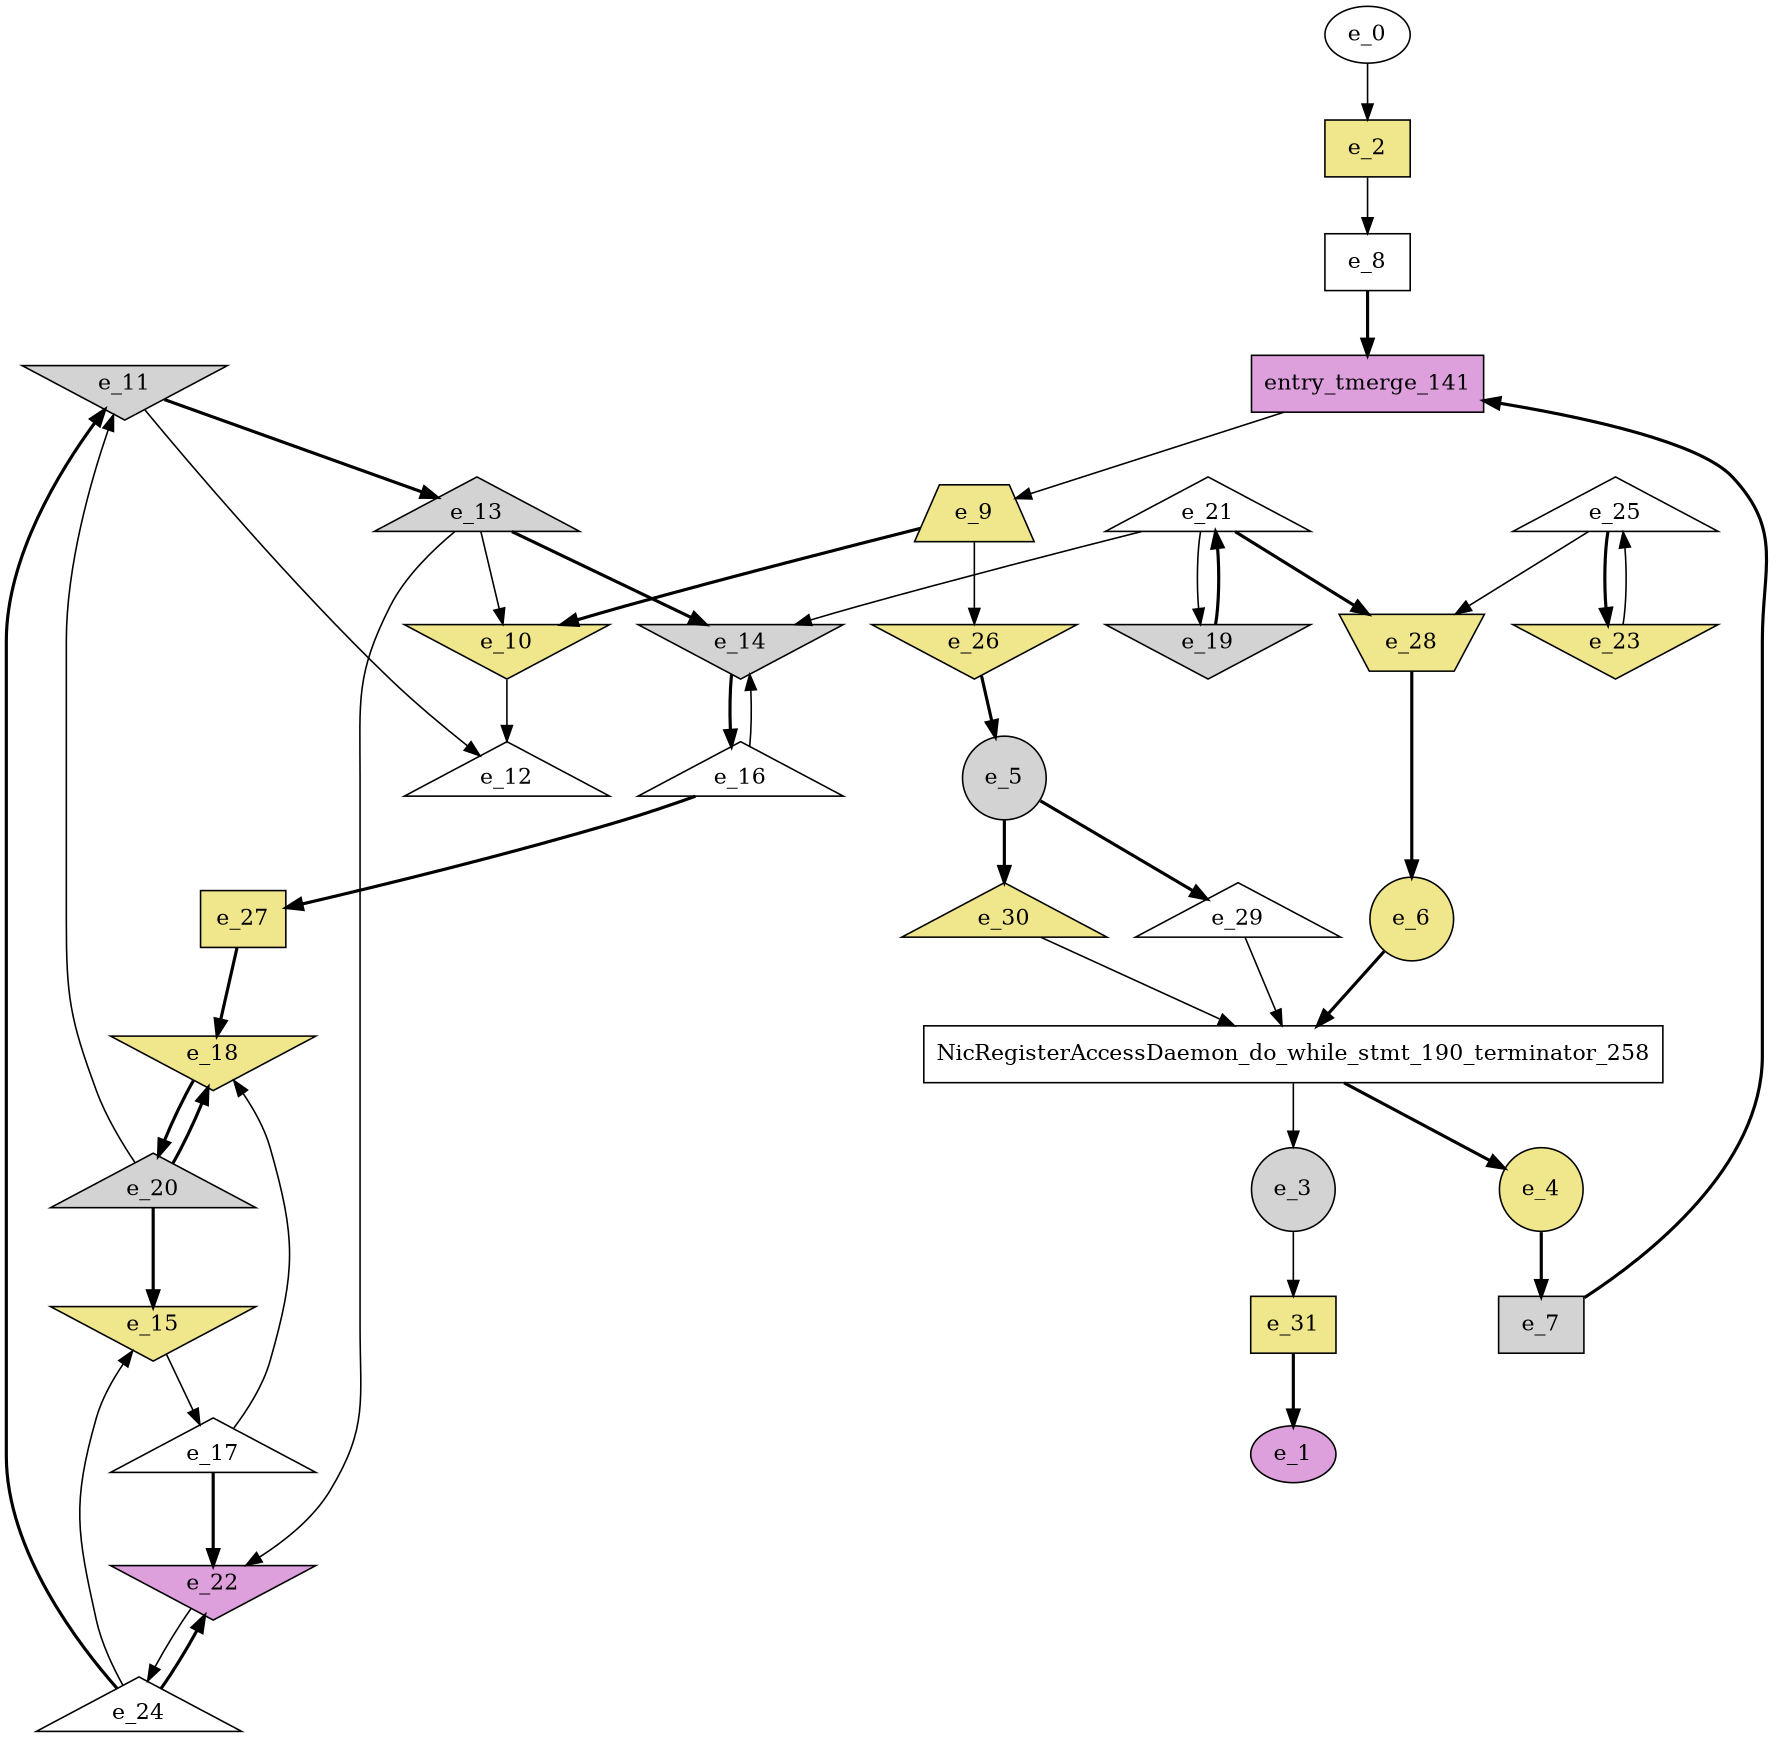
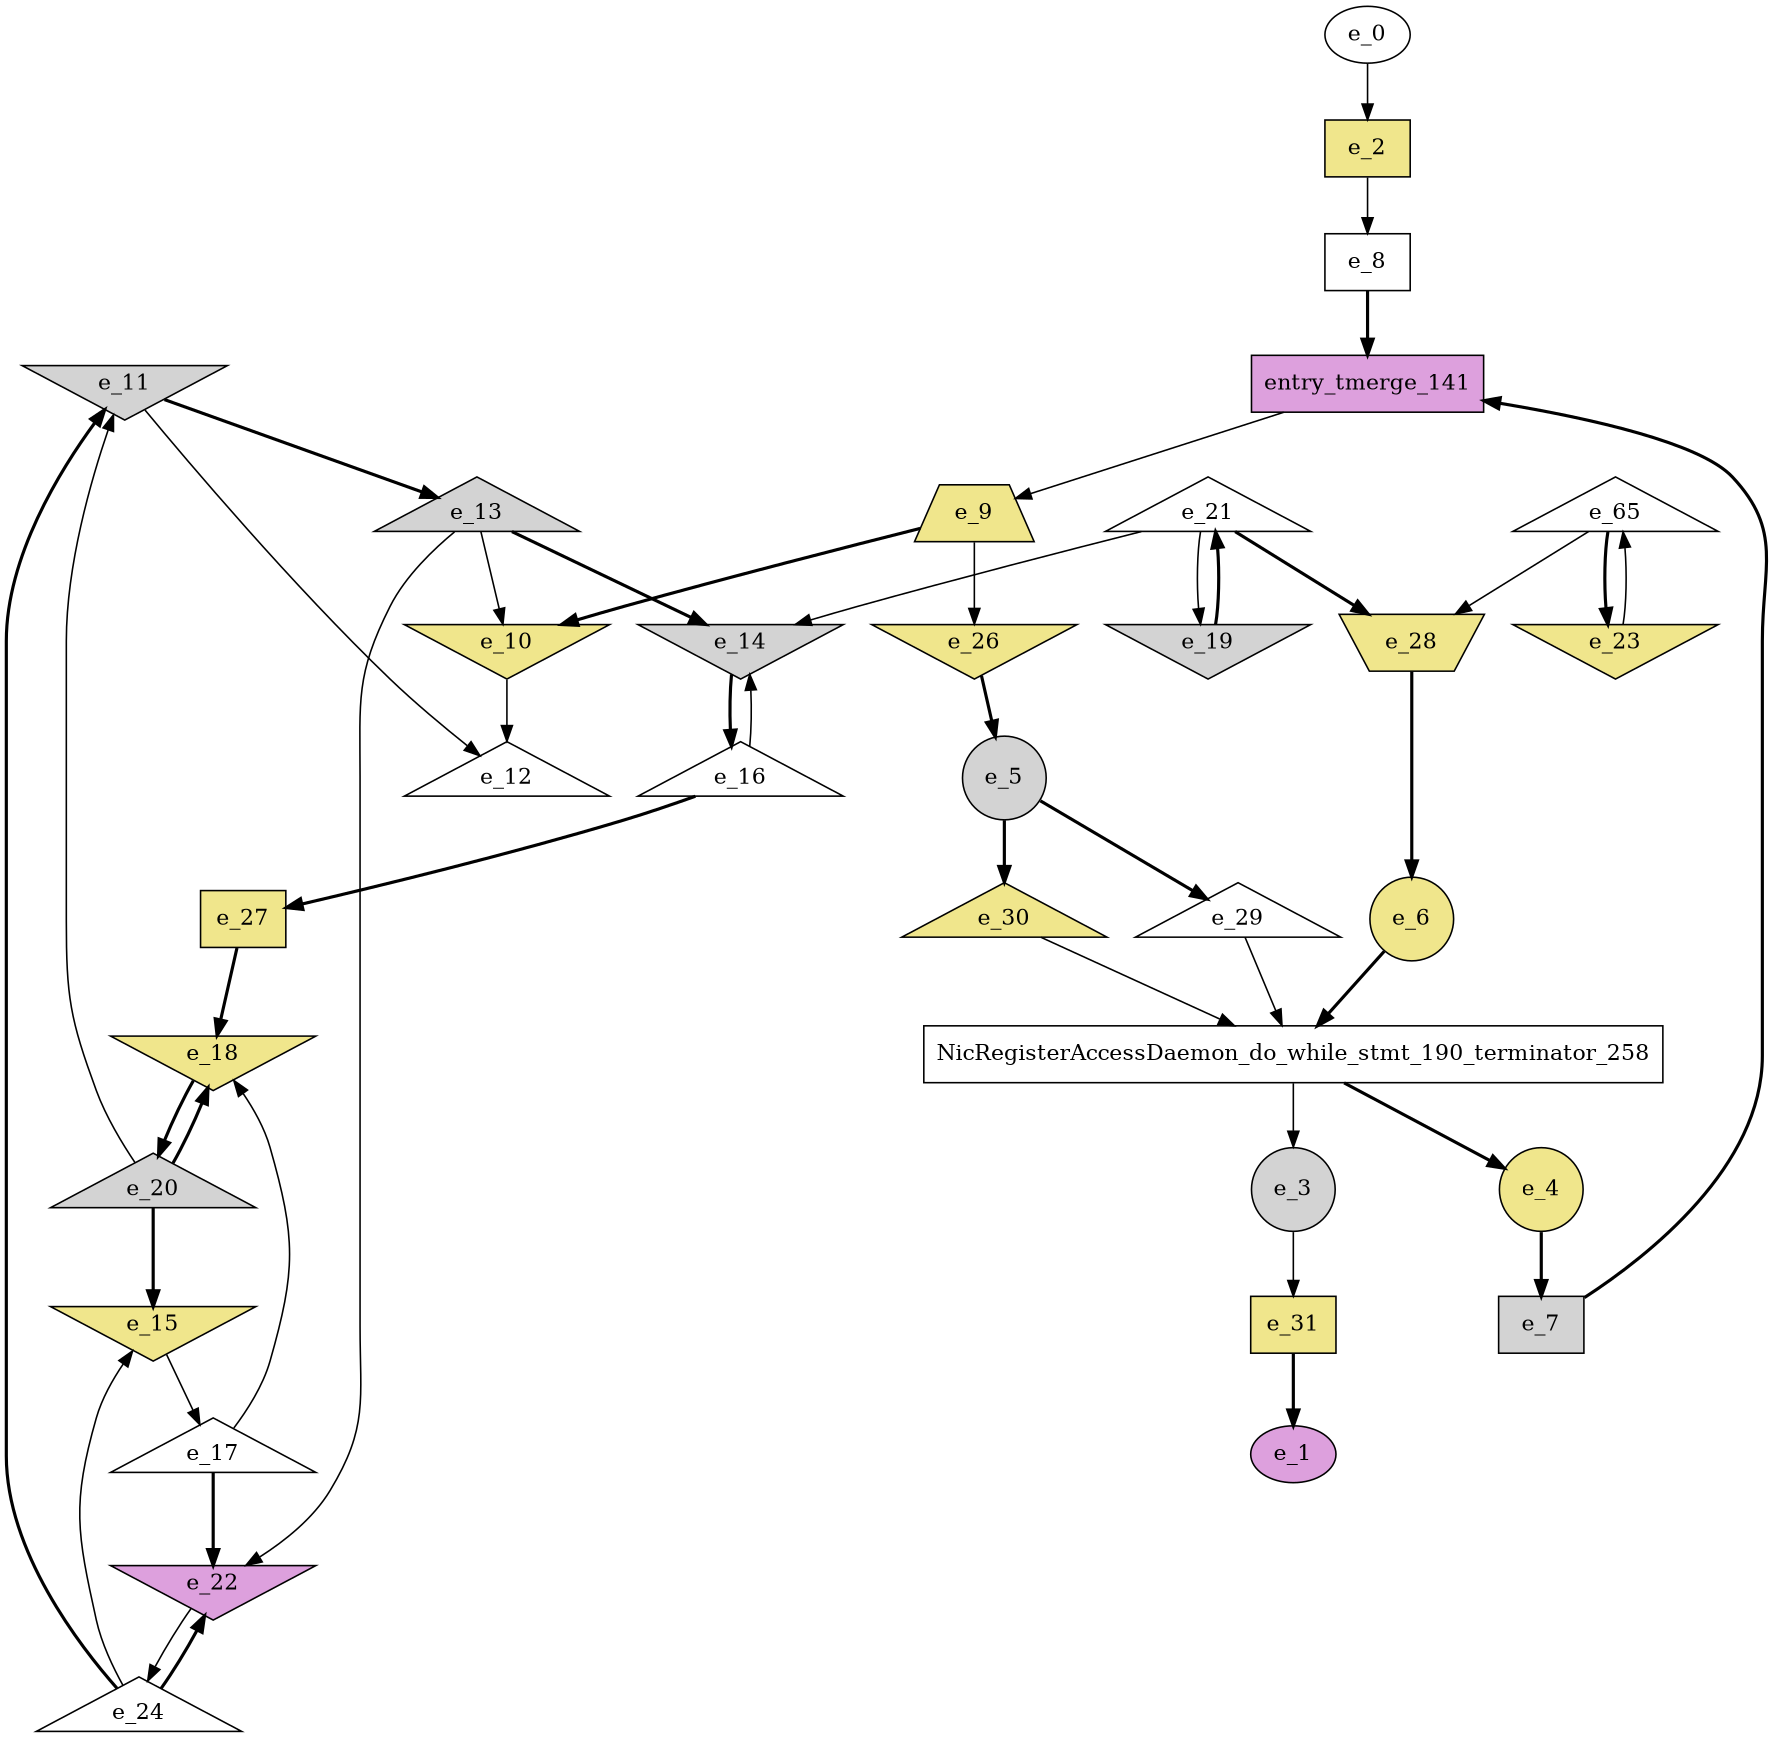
(1615, 513) -> (1615, 513)
